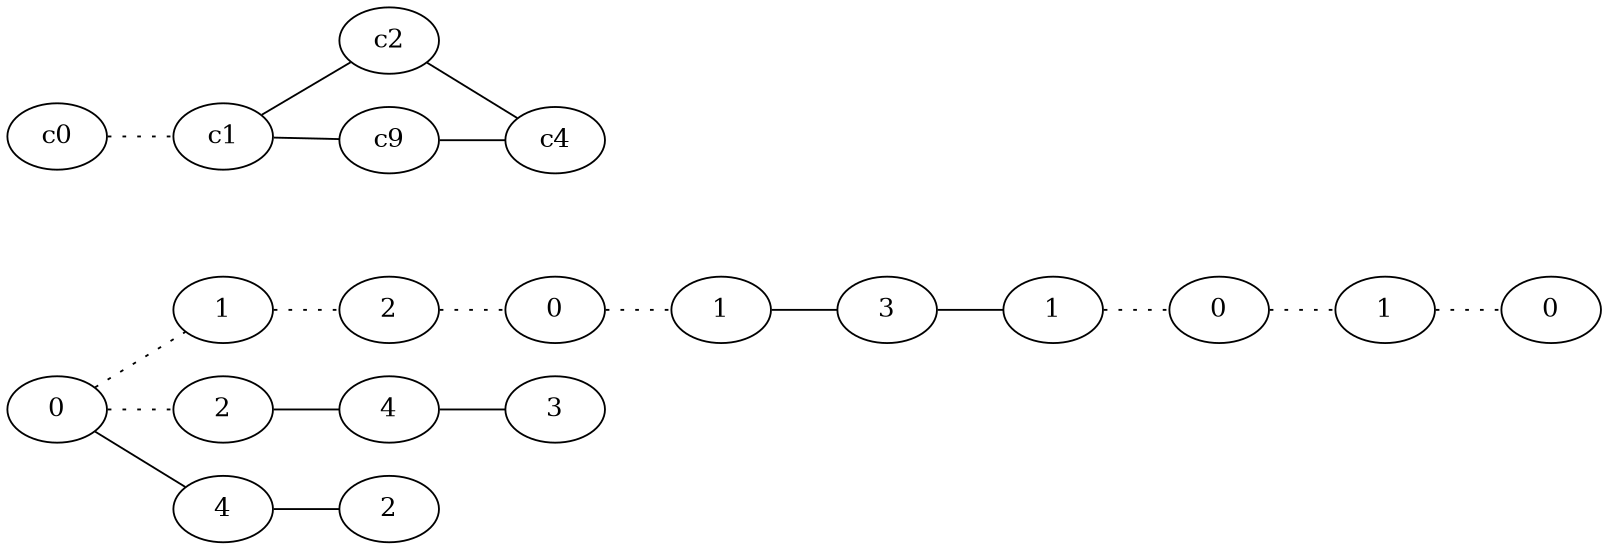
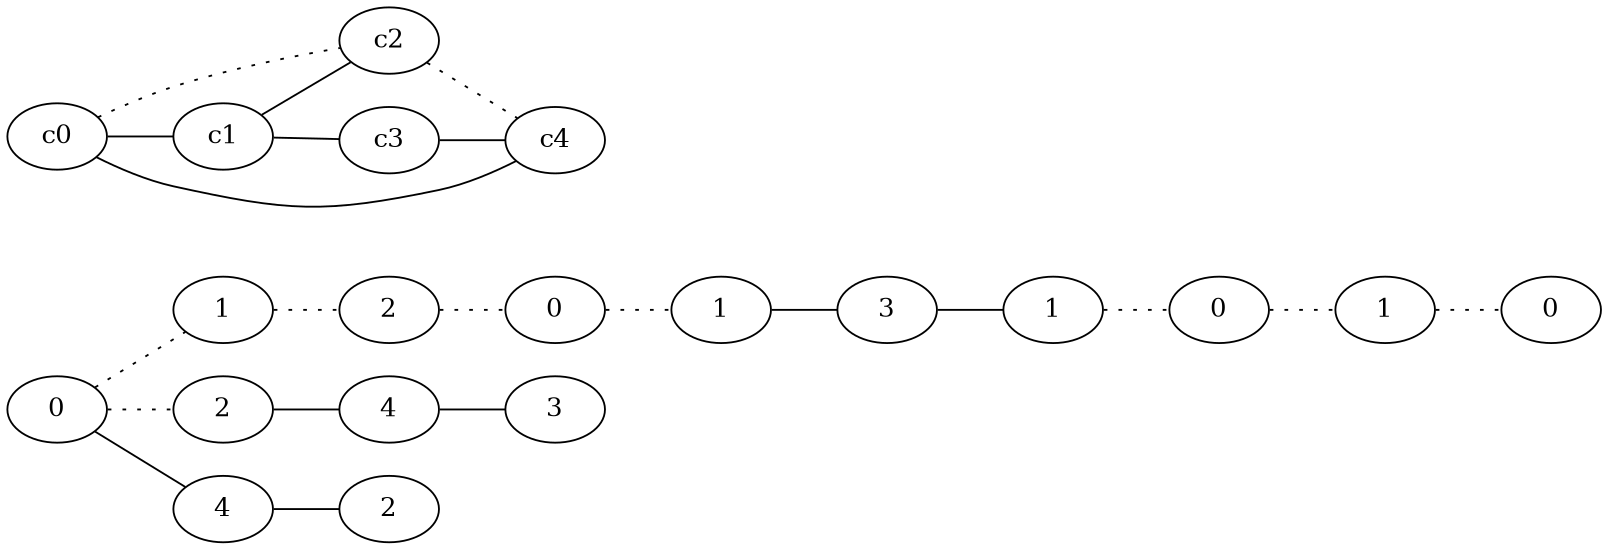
none -> (216, 74)
(472, 90) -> (472, 90)
(140, 136) -> (140, 136)
(389, 140) -> (389, 140)
none -> (306, 207)
